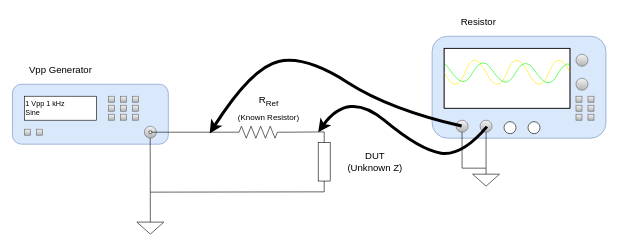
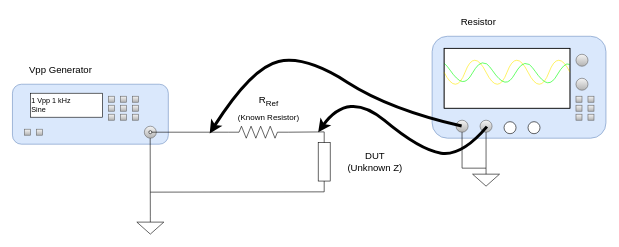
(60, 108) -> (66, 105)
